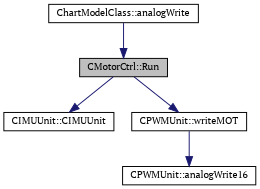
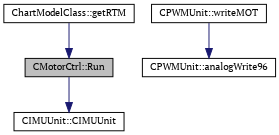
(124, 14) -> (69, 14)
(152, 92) -> none
(189, 176) -> (209, 68)
